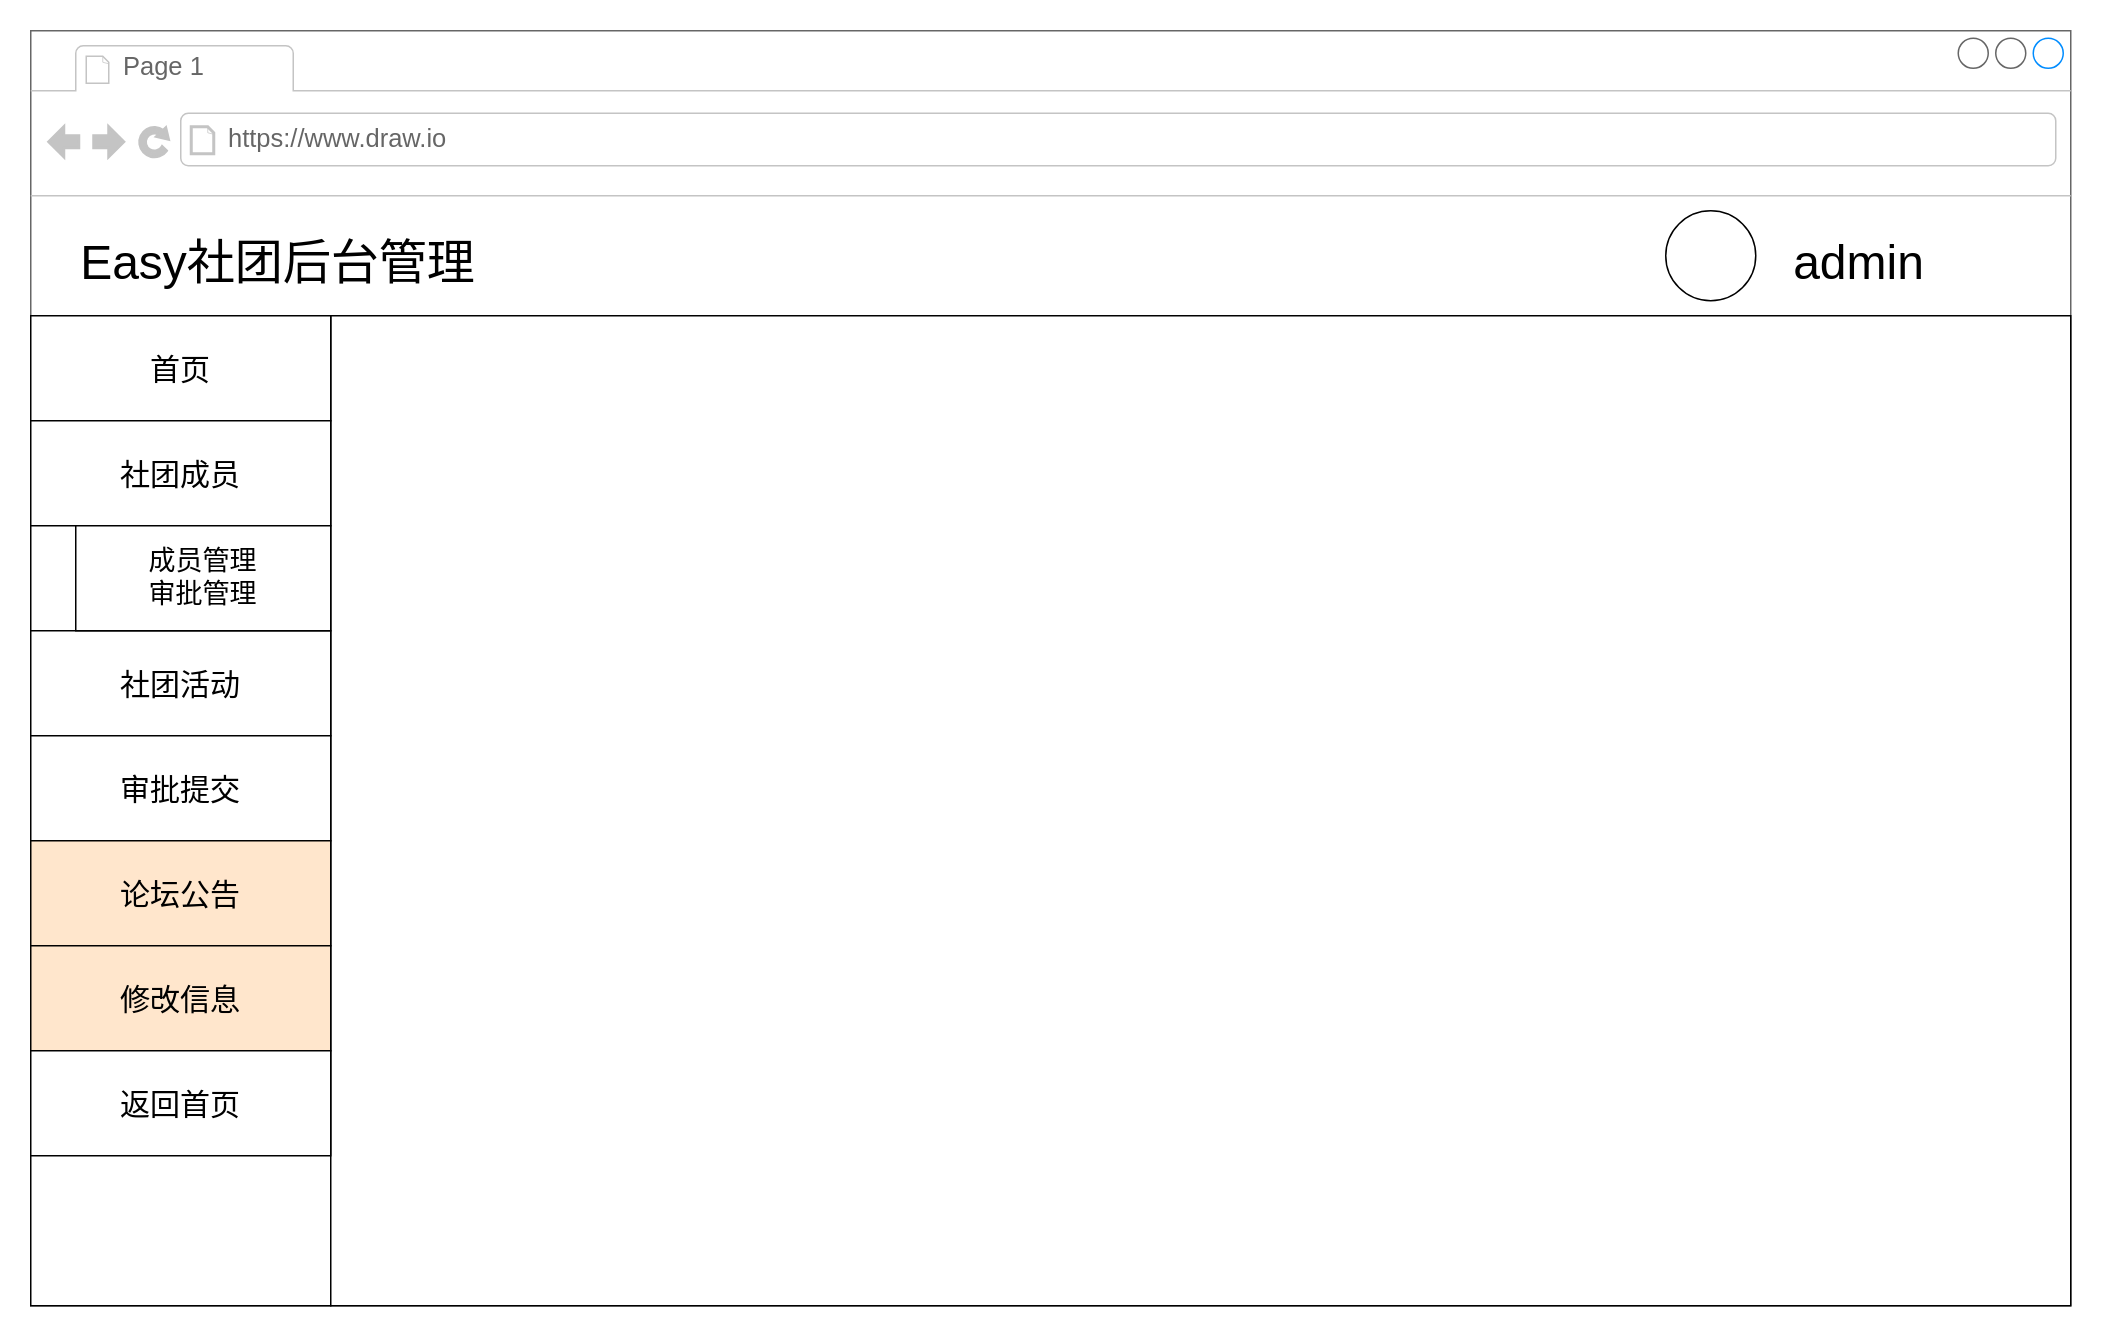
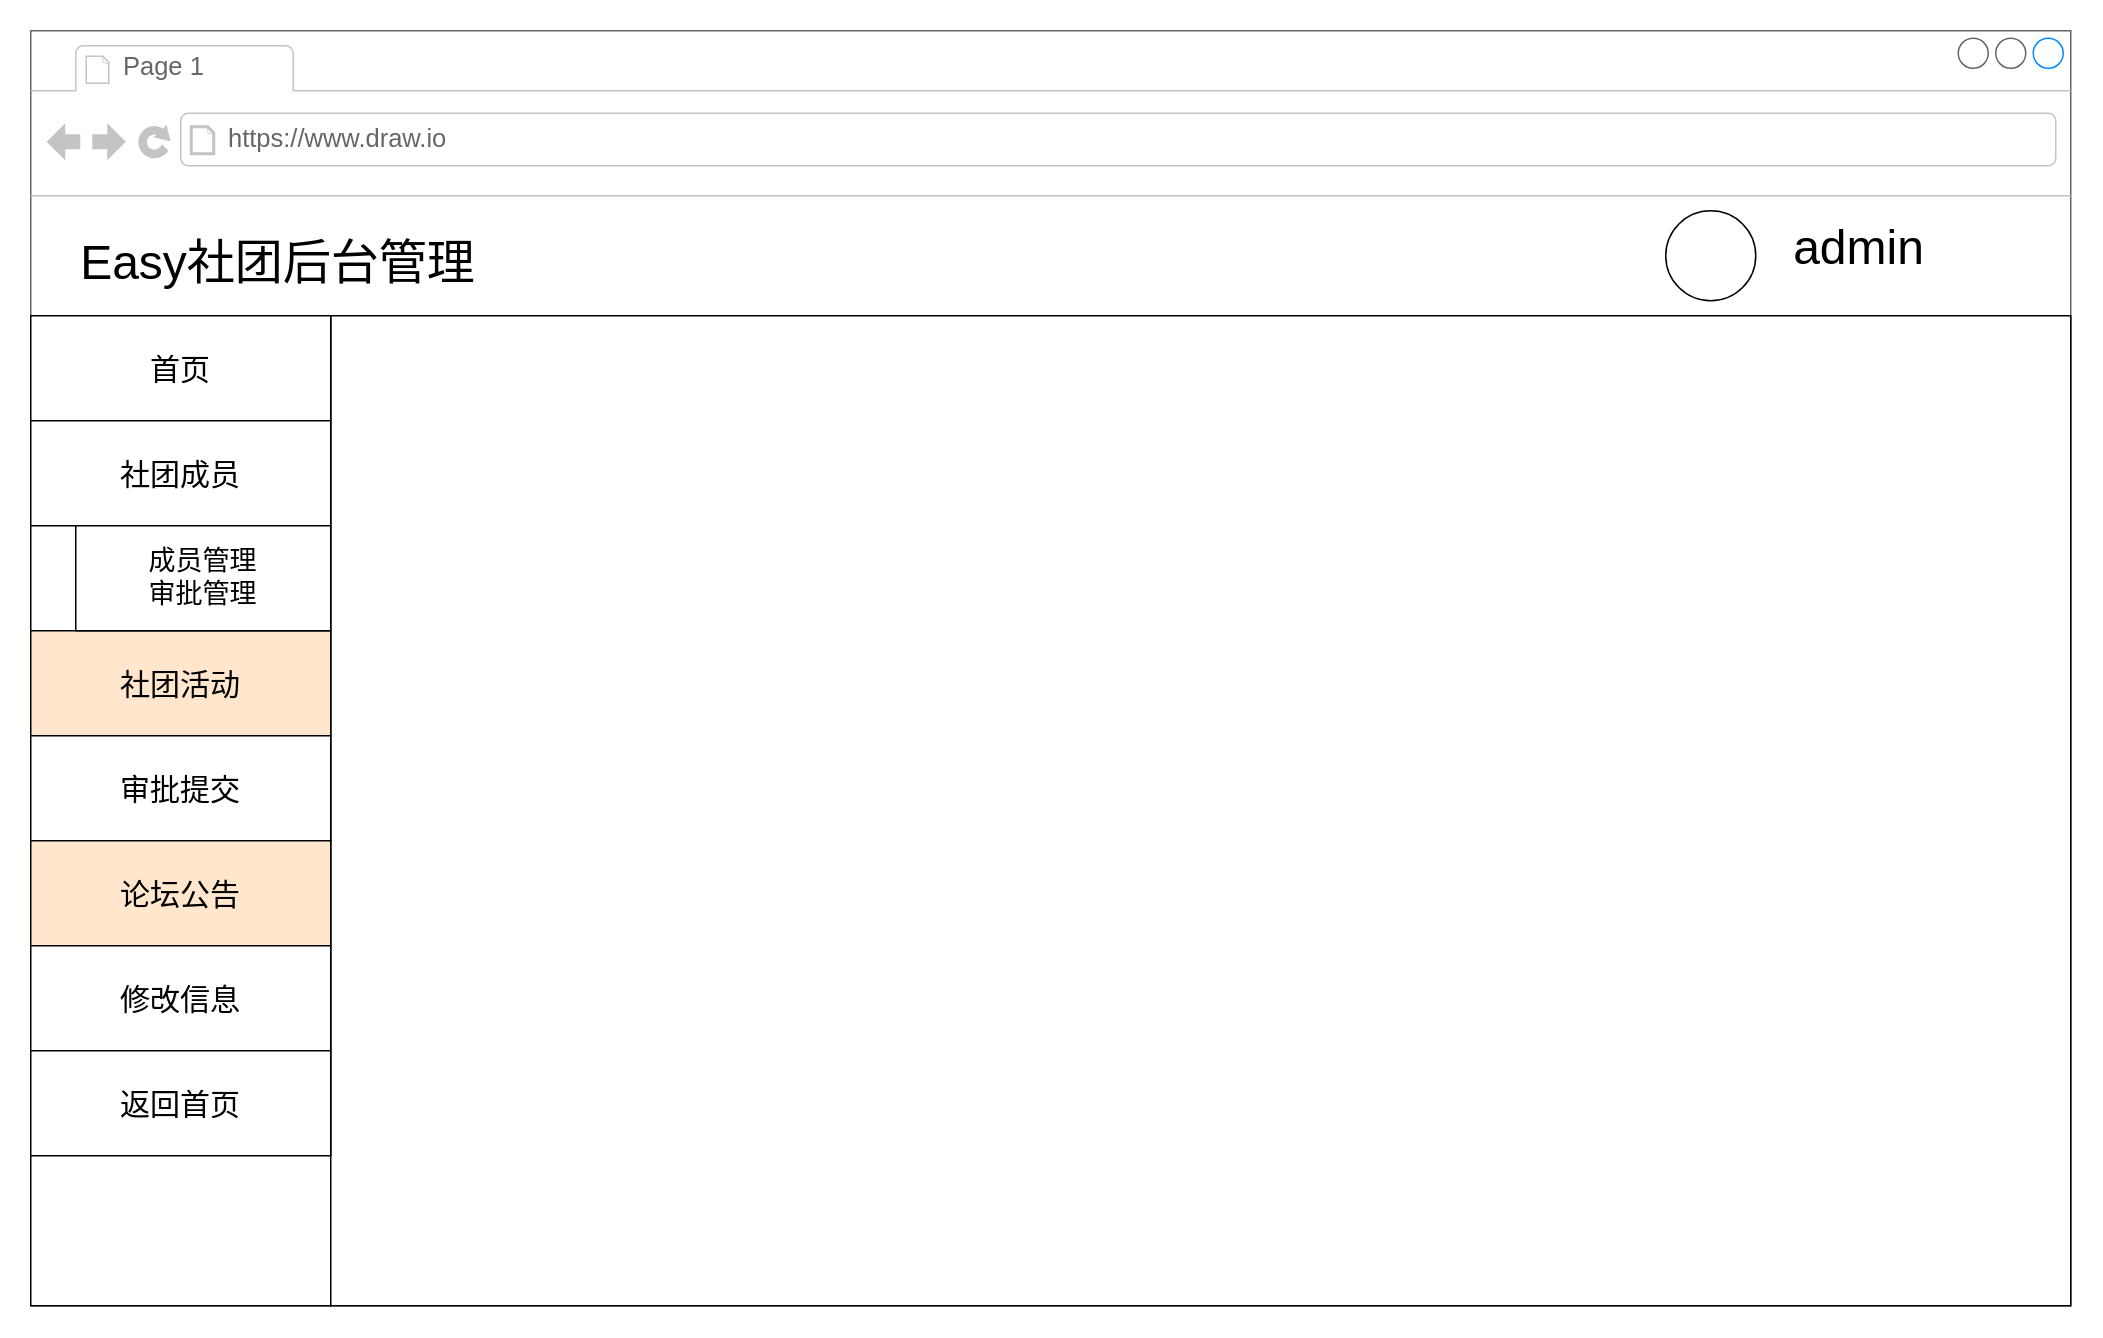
(1859, 263) -> (1859, 248)
(181, 683) -> (181, 683)
(181, 998) -> (181, 998)
